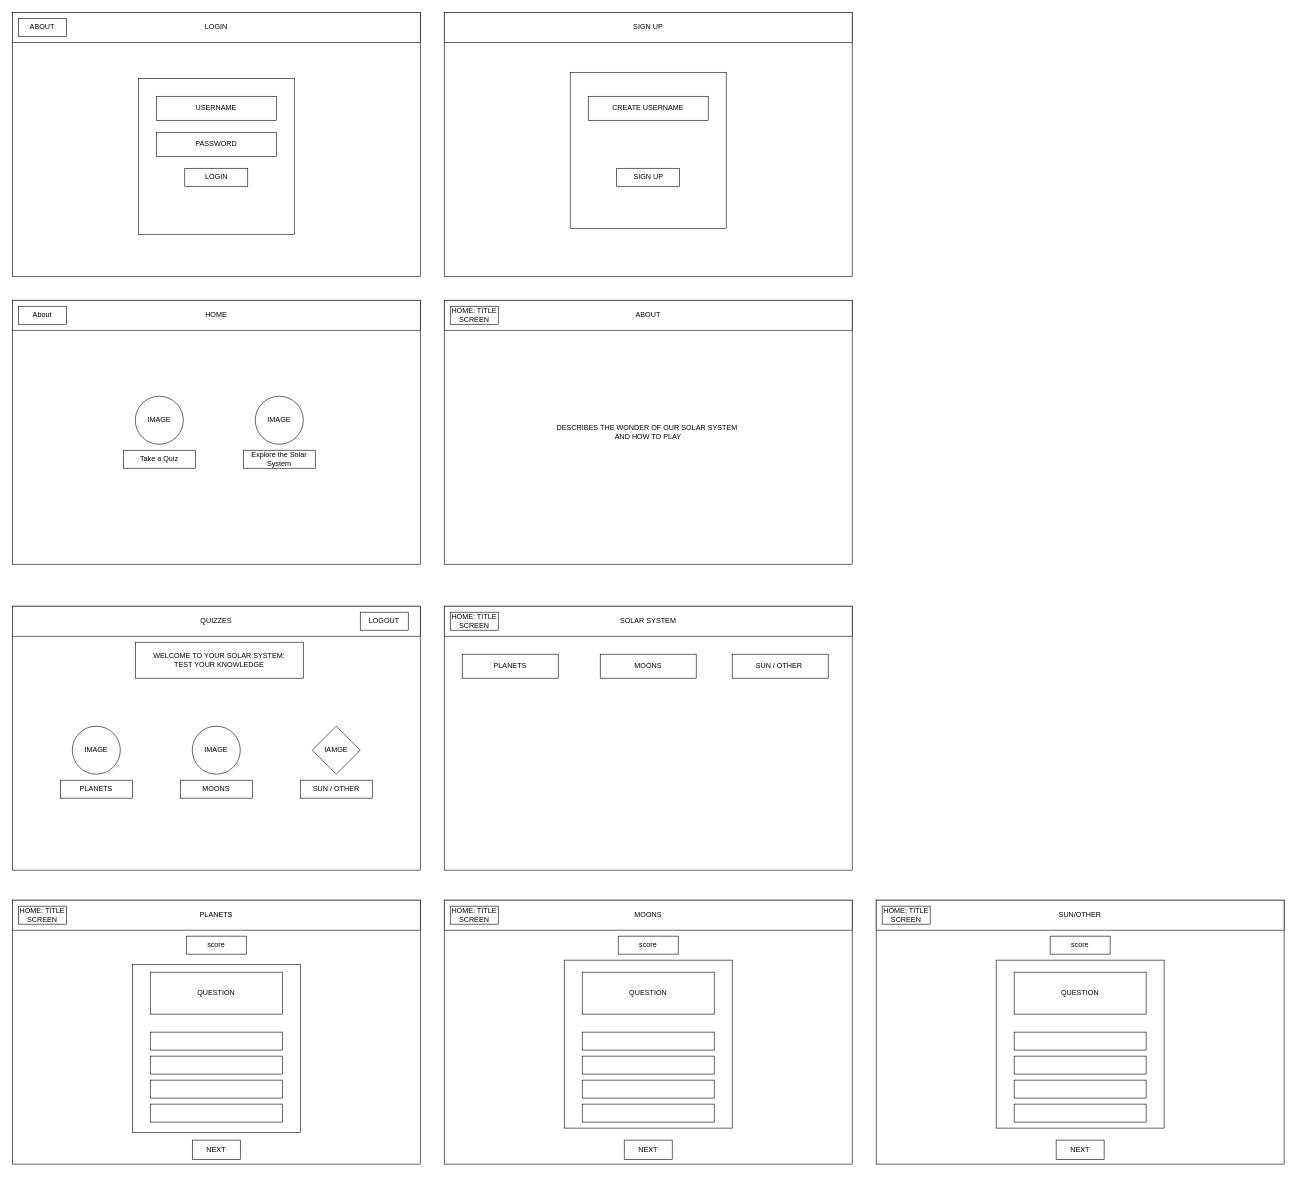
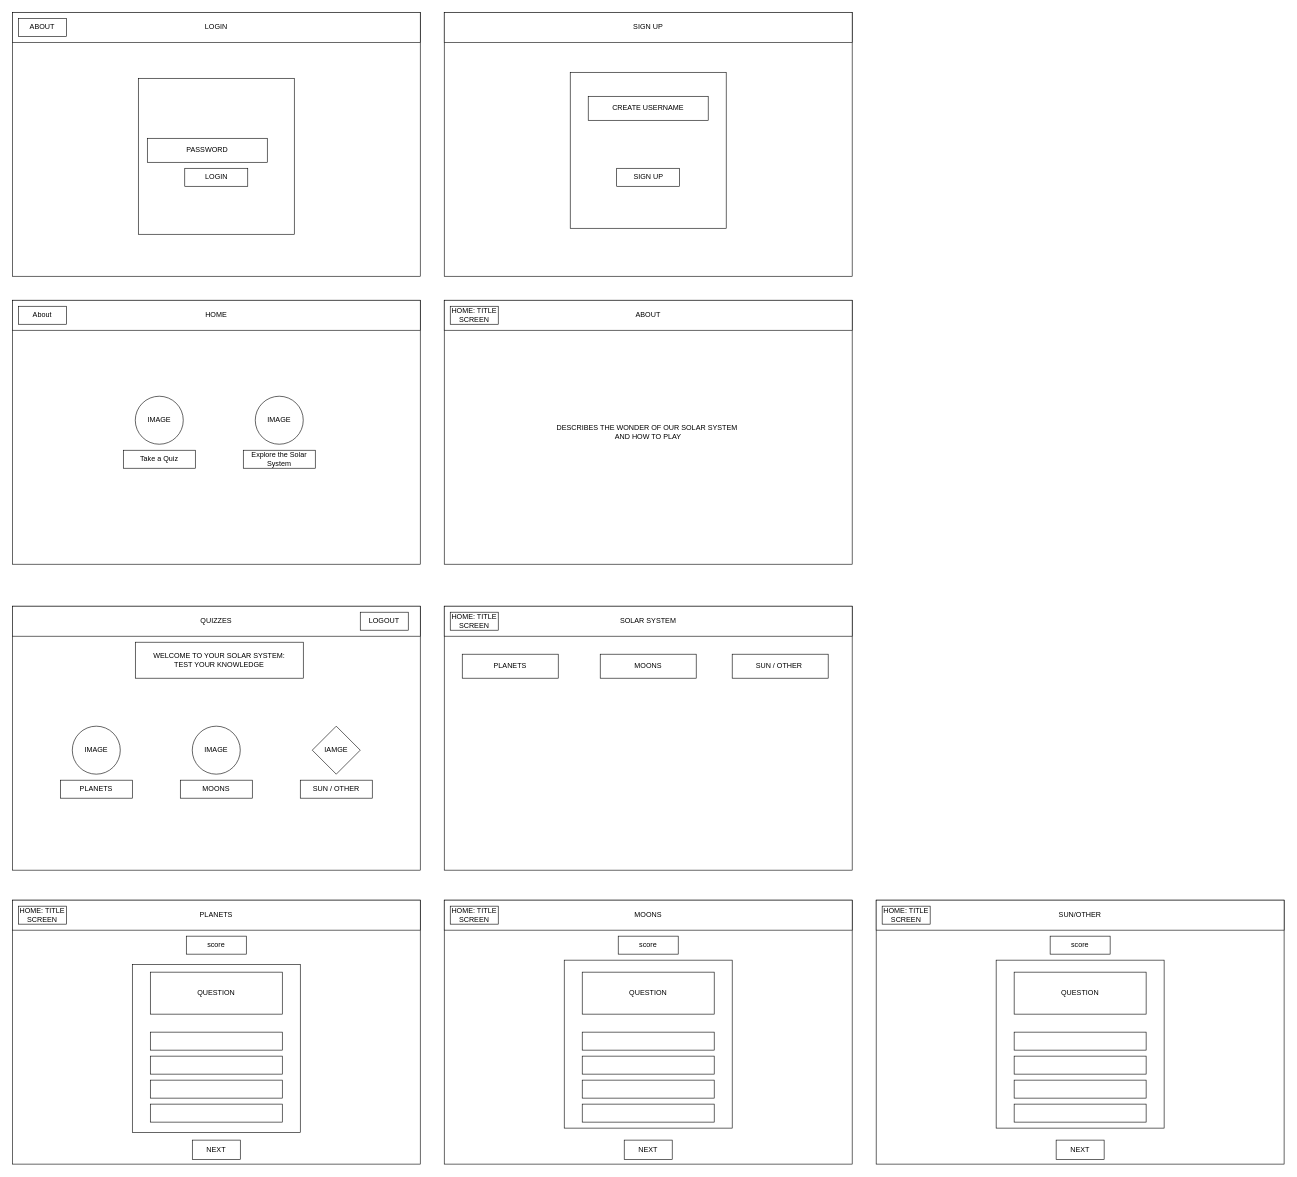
(216, 108) -> none
(216, 144) -> (207, 150)
